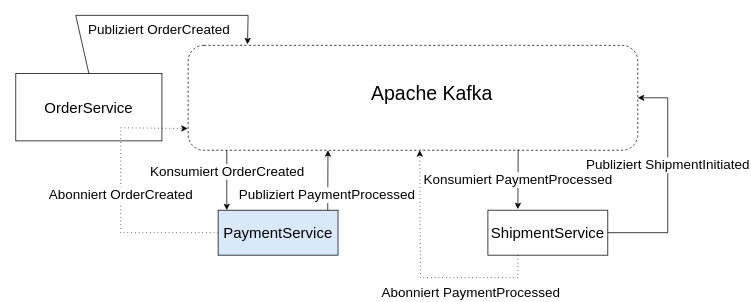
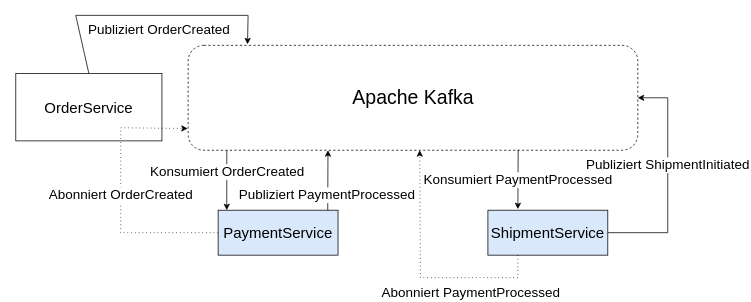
(432, 94) -> (413, 98)
(548, 233) -> (548, 233)
